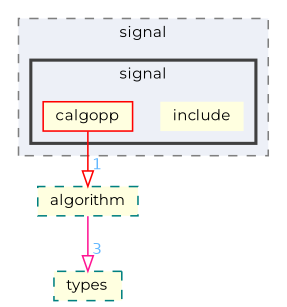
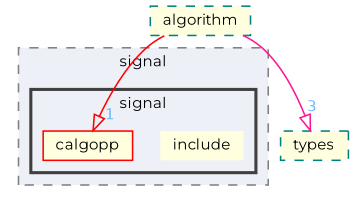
(88, 151) -> (126, 71)
